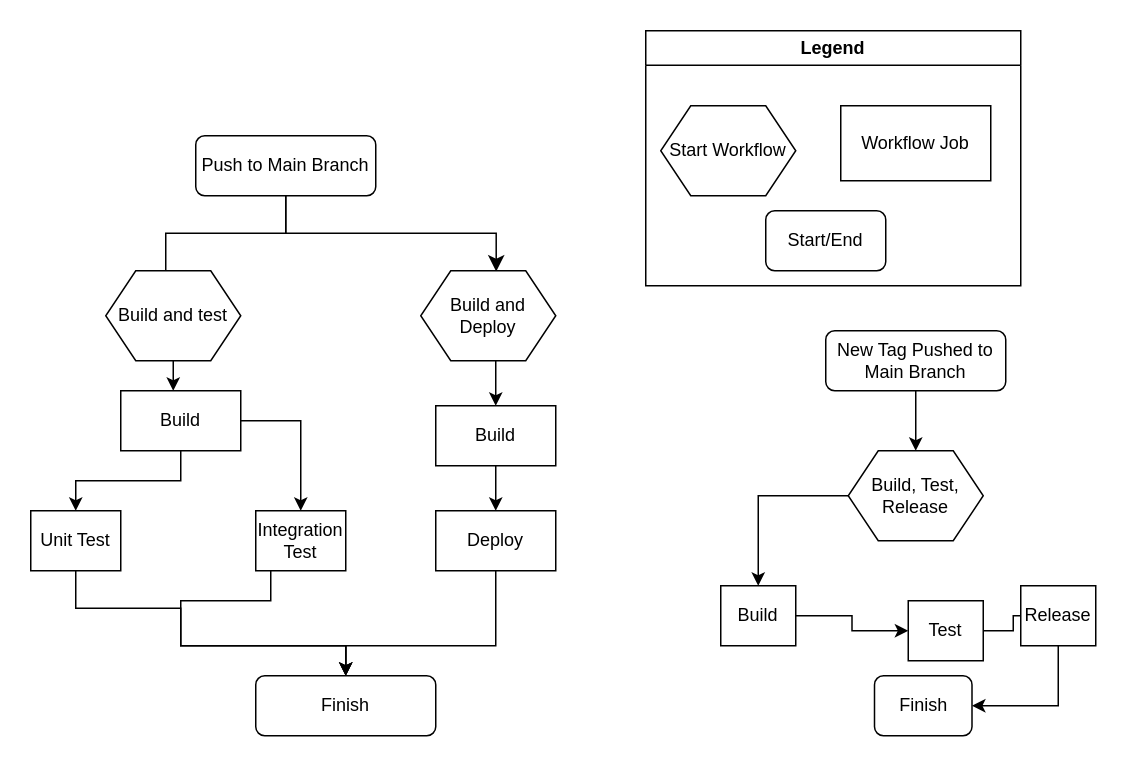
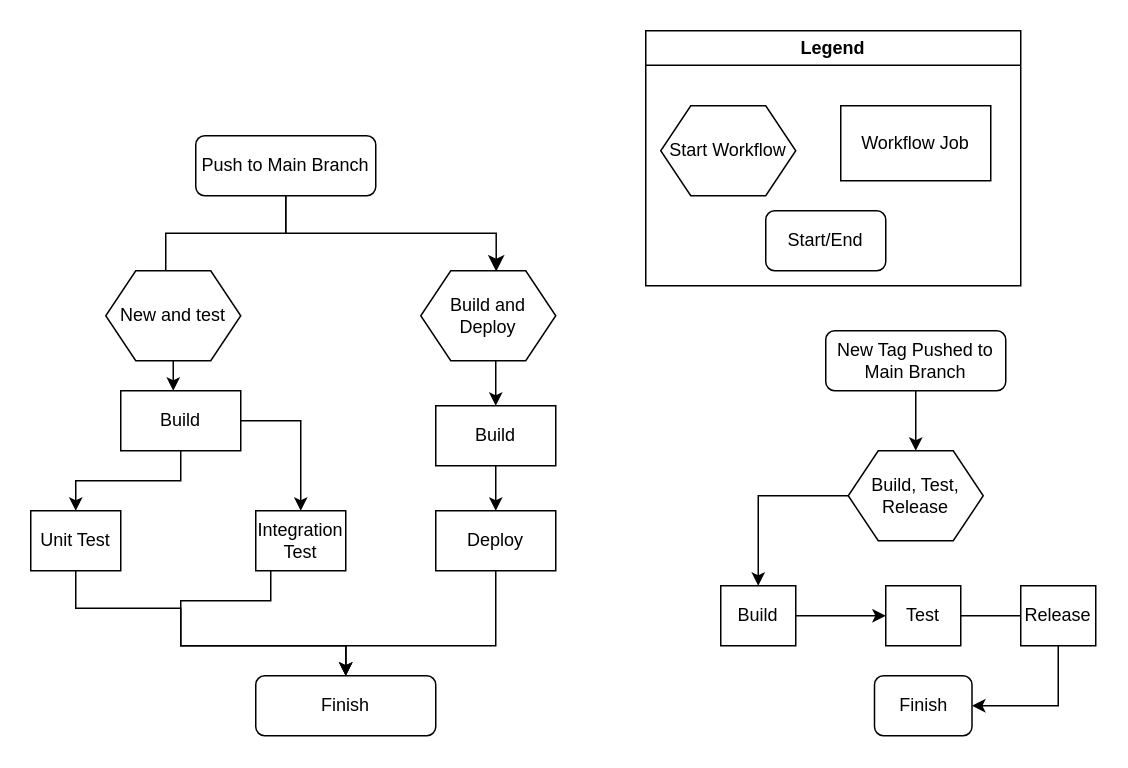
(173, 316) -> (173, 316)
(946, 631) -> (923, 616)
